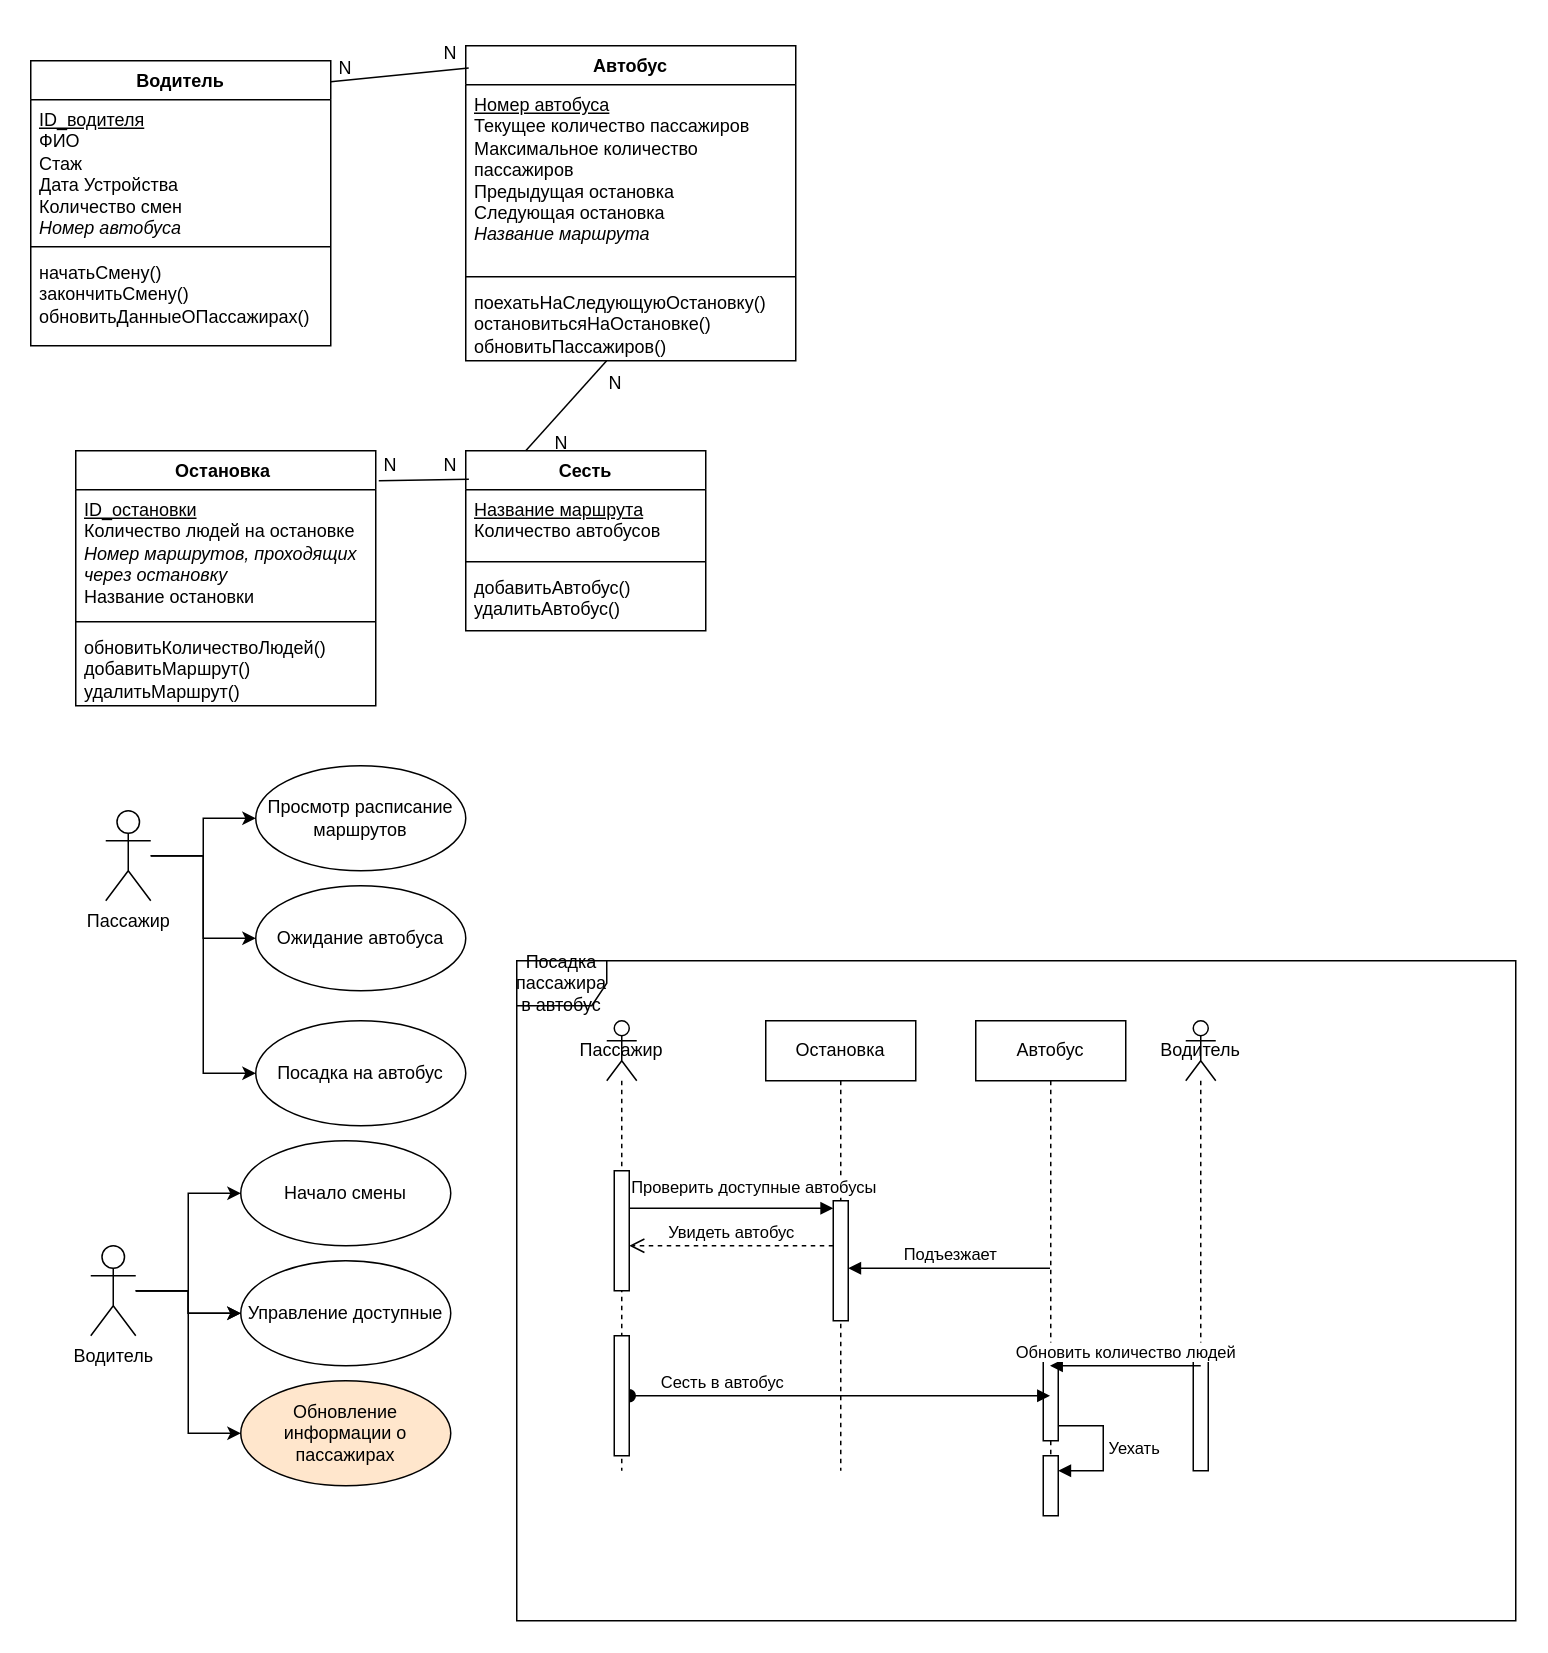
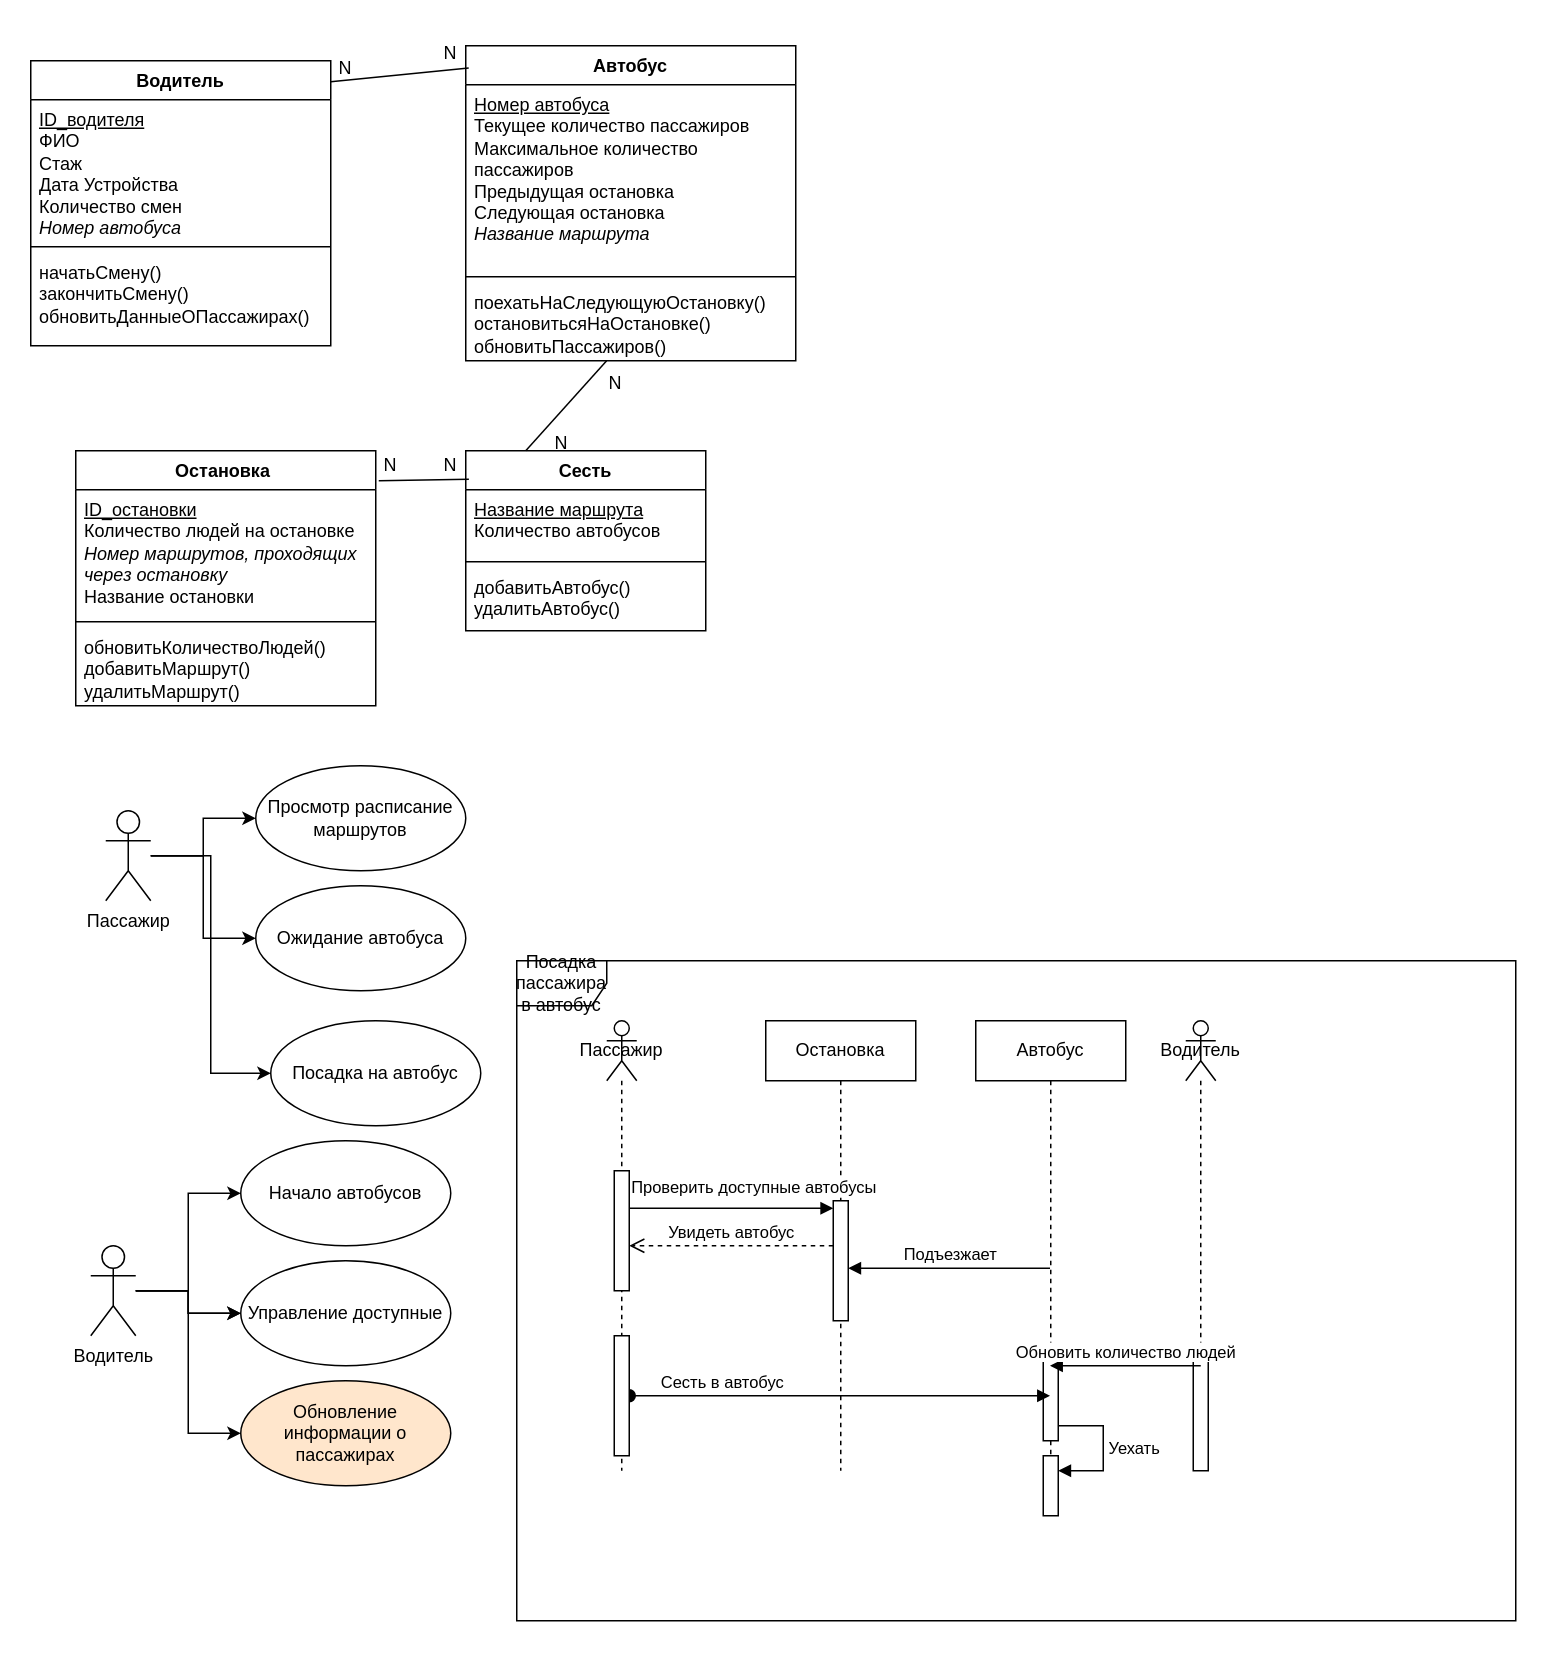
(361, 1073) -> (376, 1073)
(346, 1193) -> (346, 1193)
